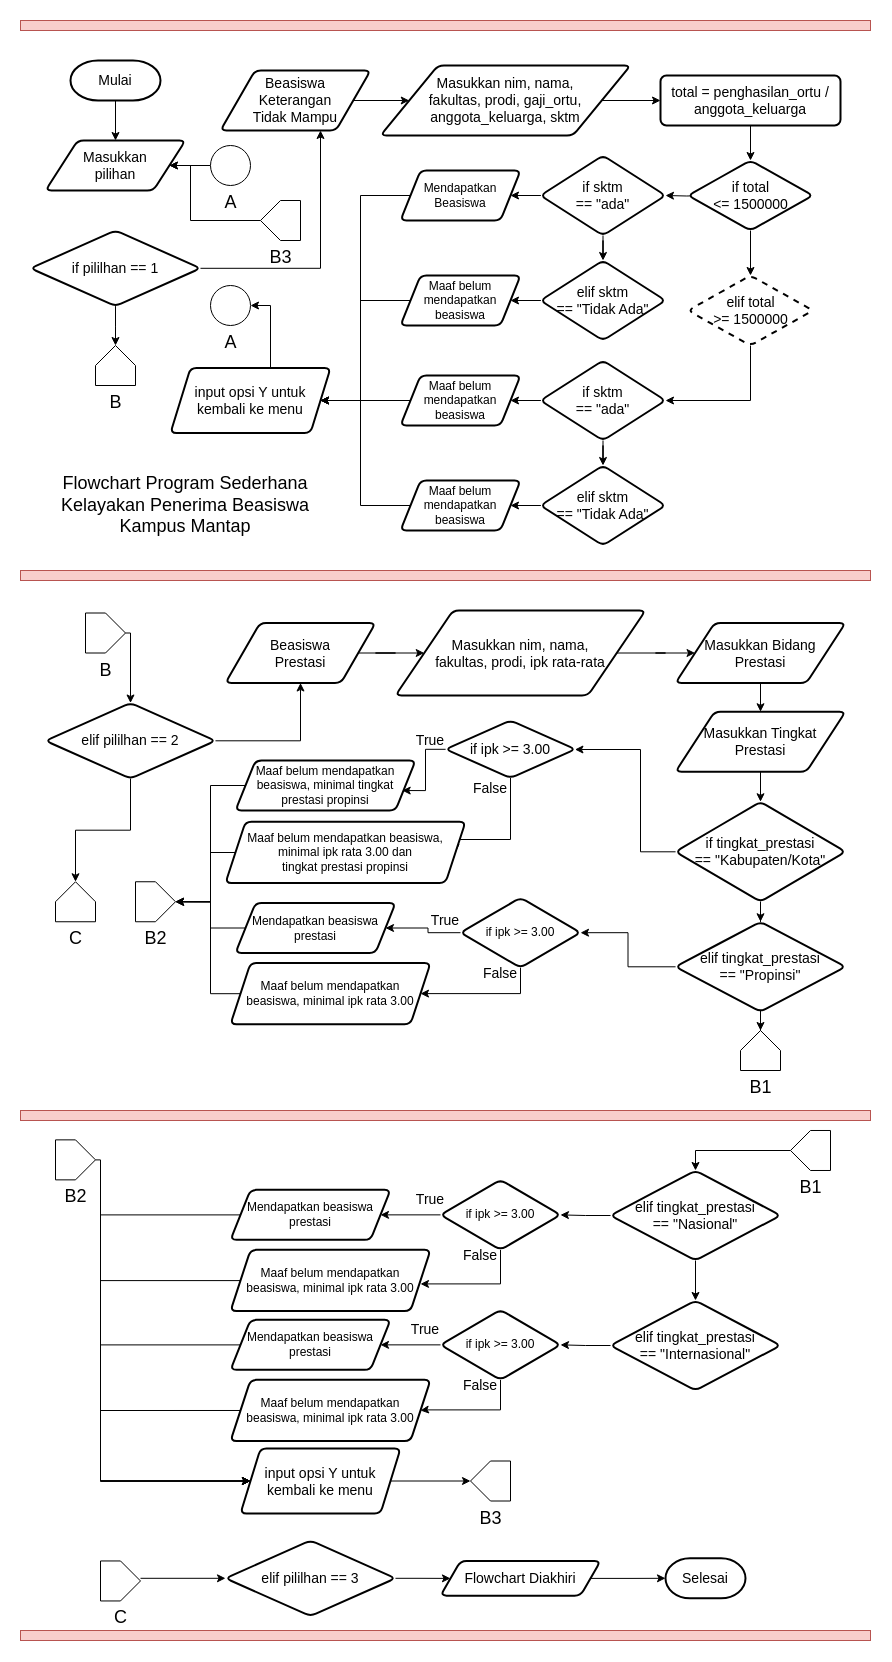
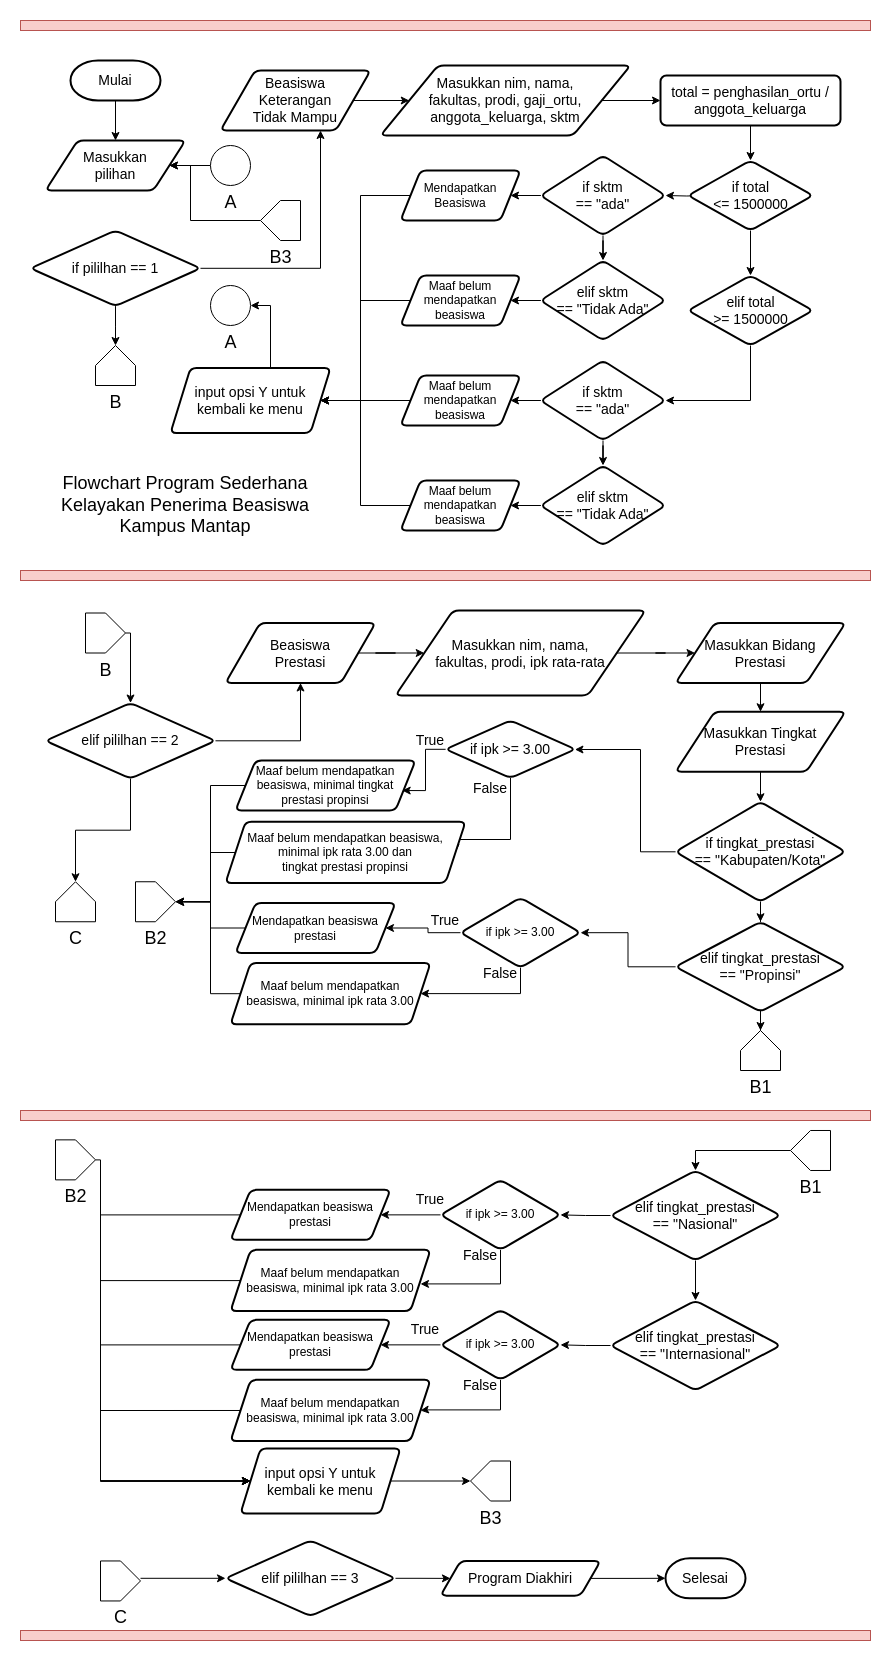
(751, 311) -> (751, 311)
(521, 1579) -> (521, 1579)
